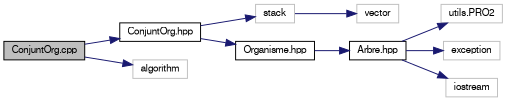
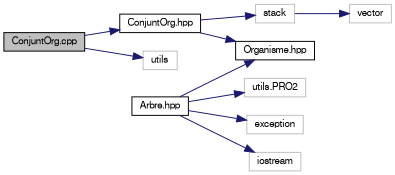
(327, 51) -> (213, 80)
(160, 69) -> (160, 60)
